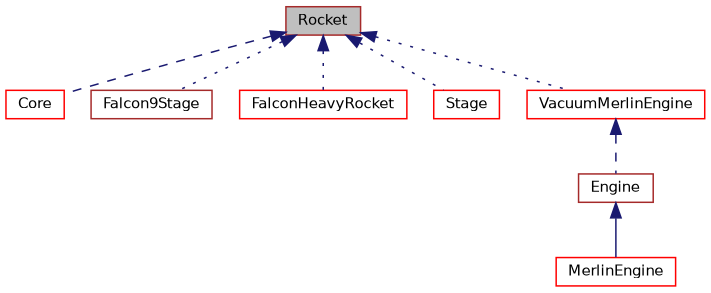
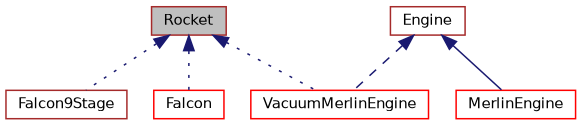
(35, 105) -> none
(323, 105) -> none
(467, 105) -> (189, 105)
(616, 154) -> (378, 68)
